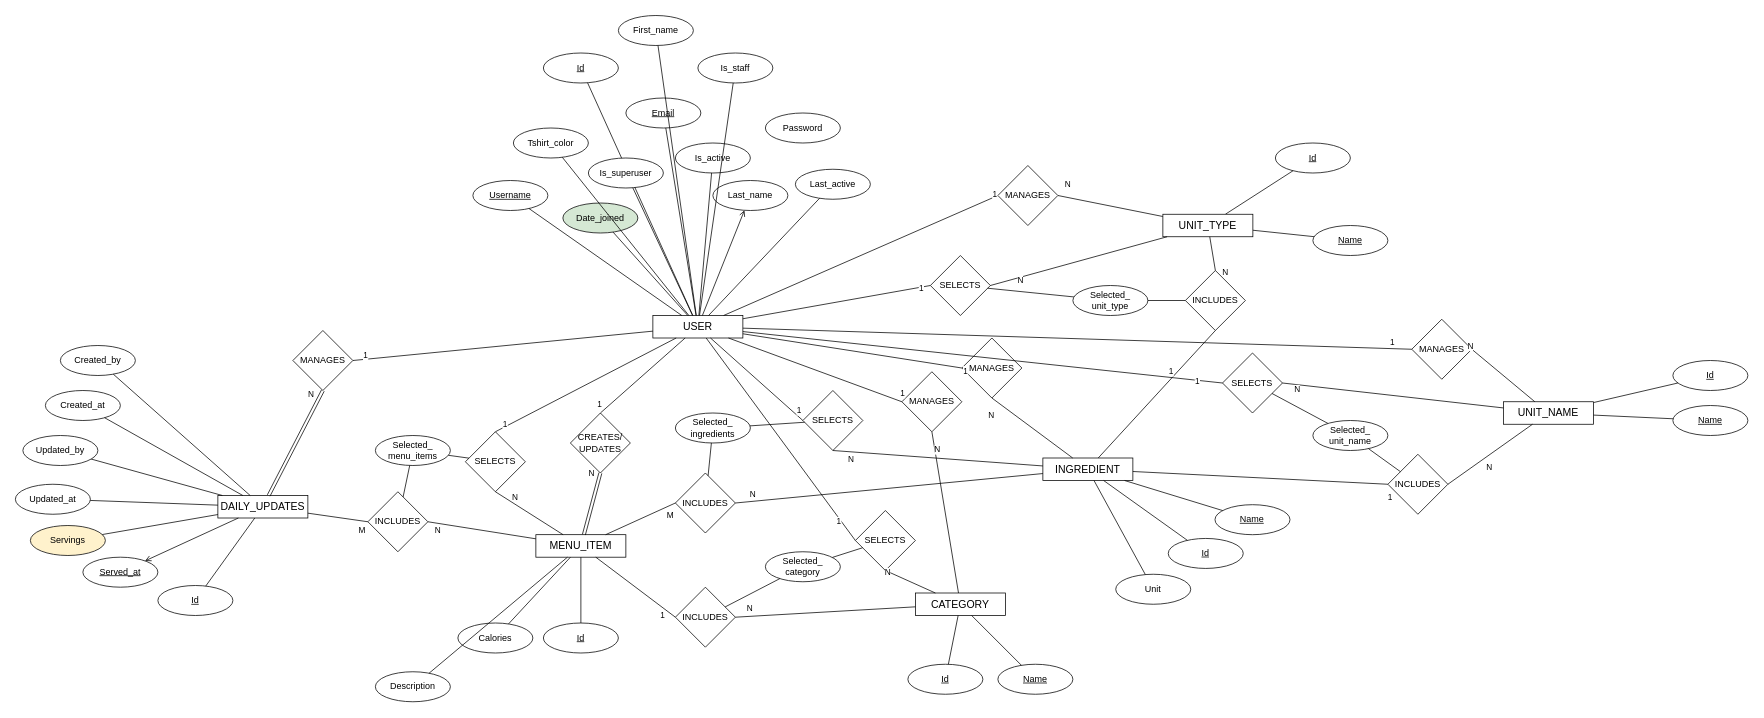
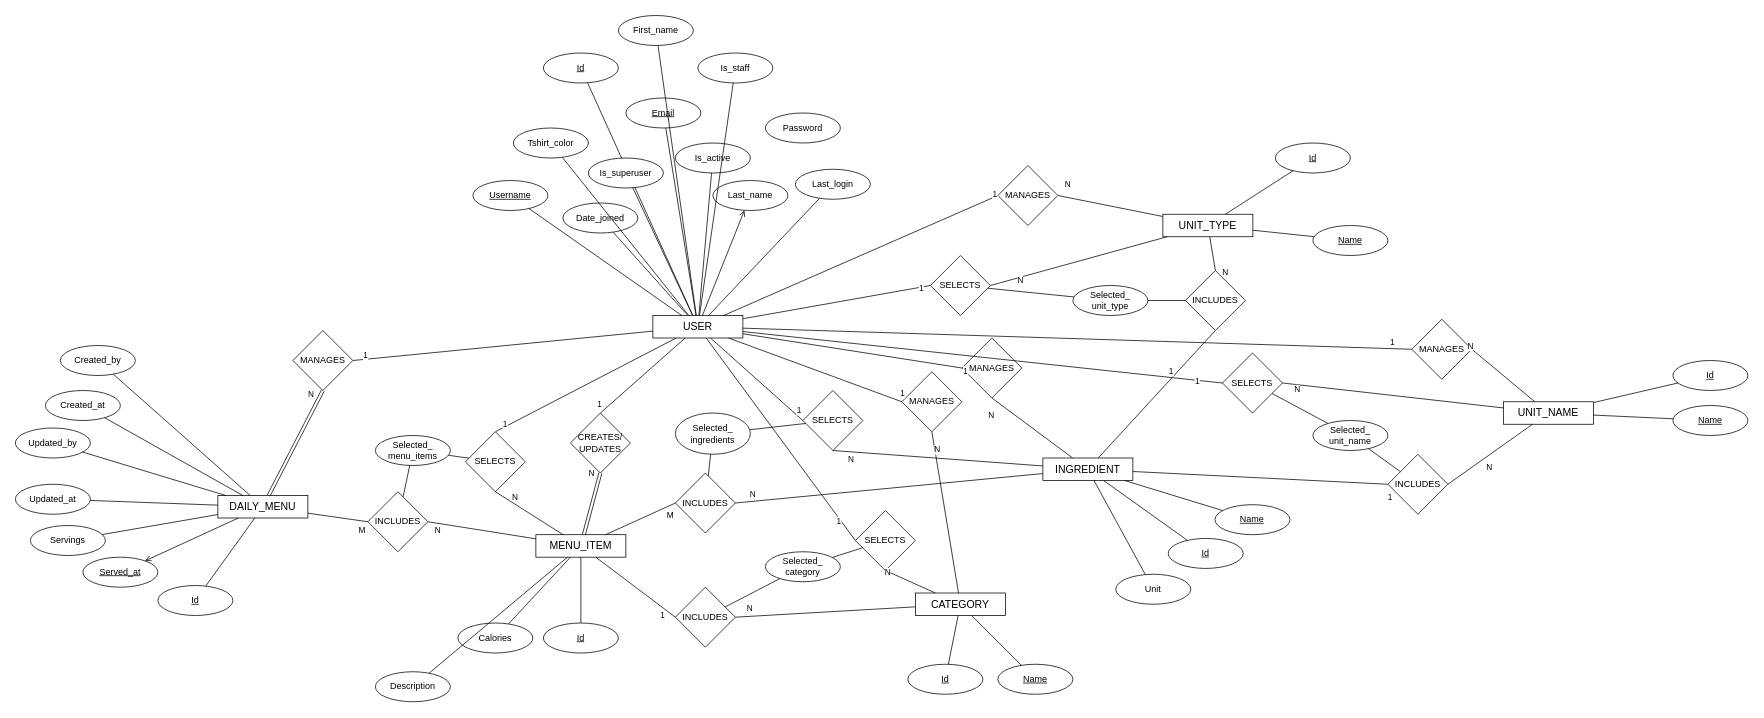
(833, 184) -> (833, 184)
(600, 218) -> (600, 218)
(713, 428) -> (713, 434)
(60, 450) -> (53, 443)
(263, 507) -> (263, 507)
(68, 540) -> (68, 540)
